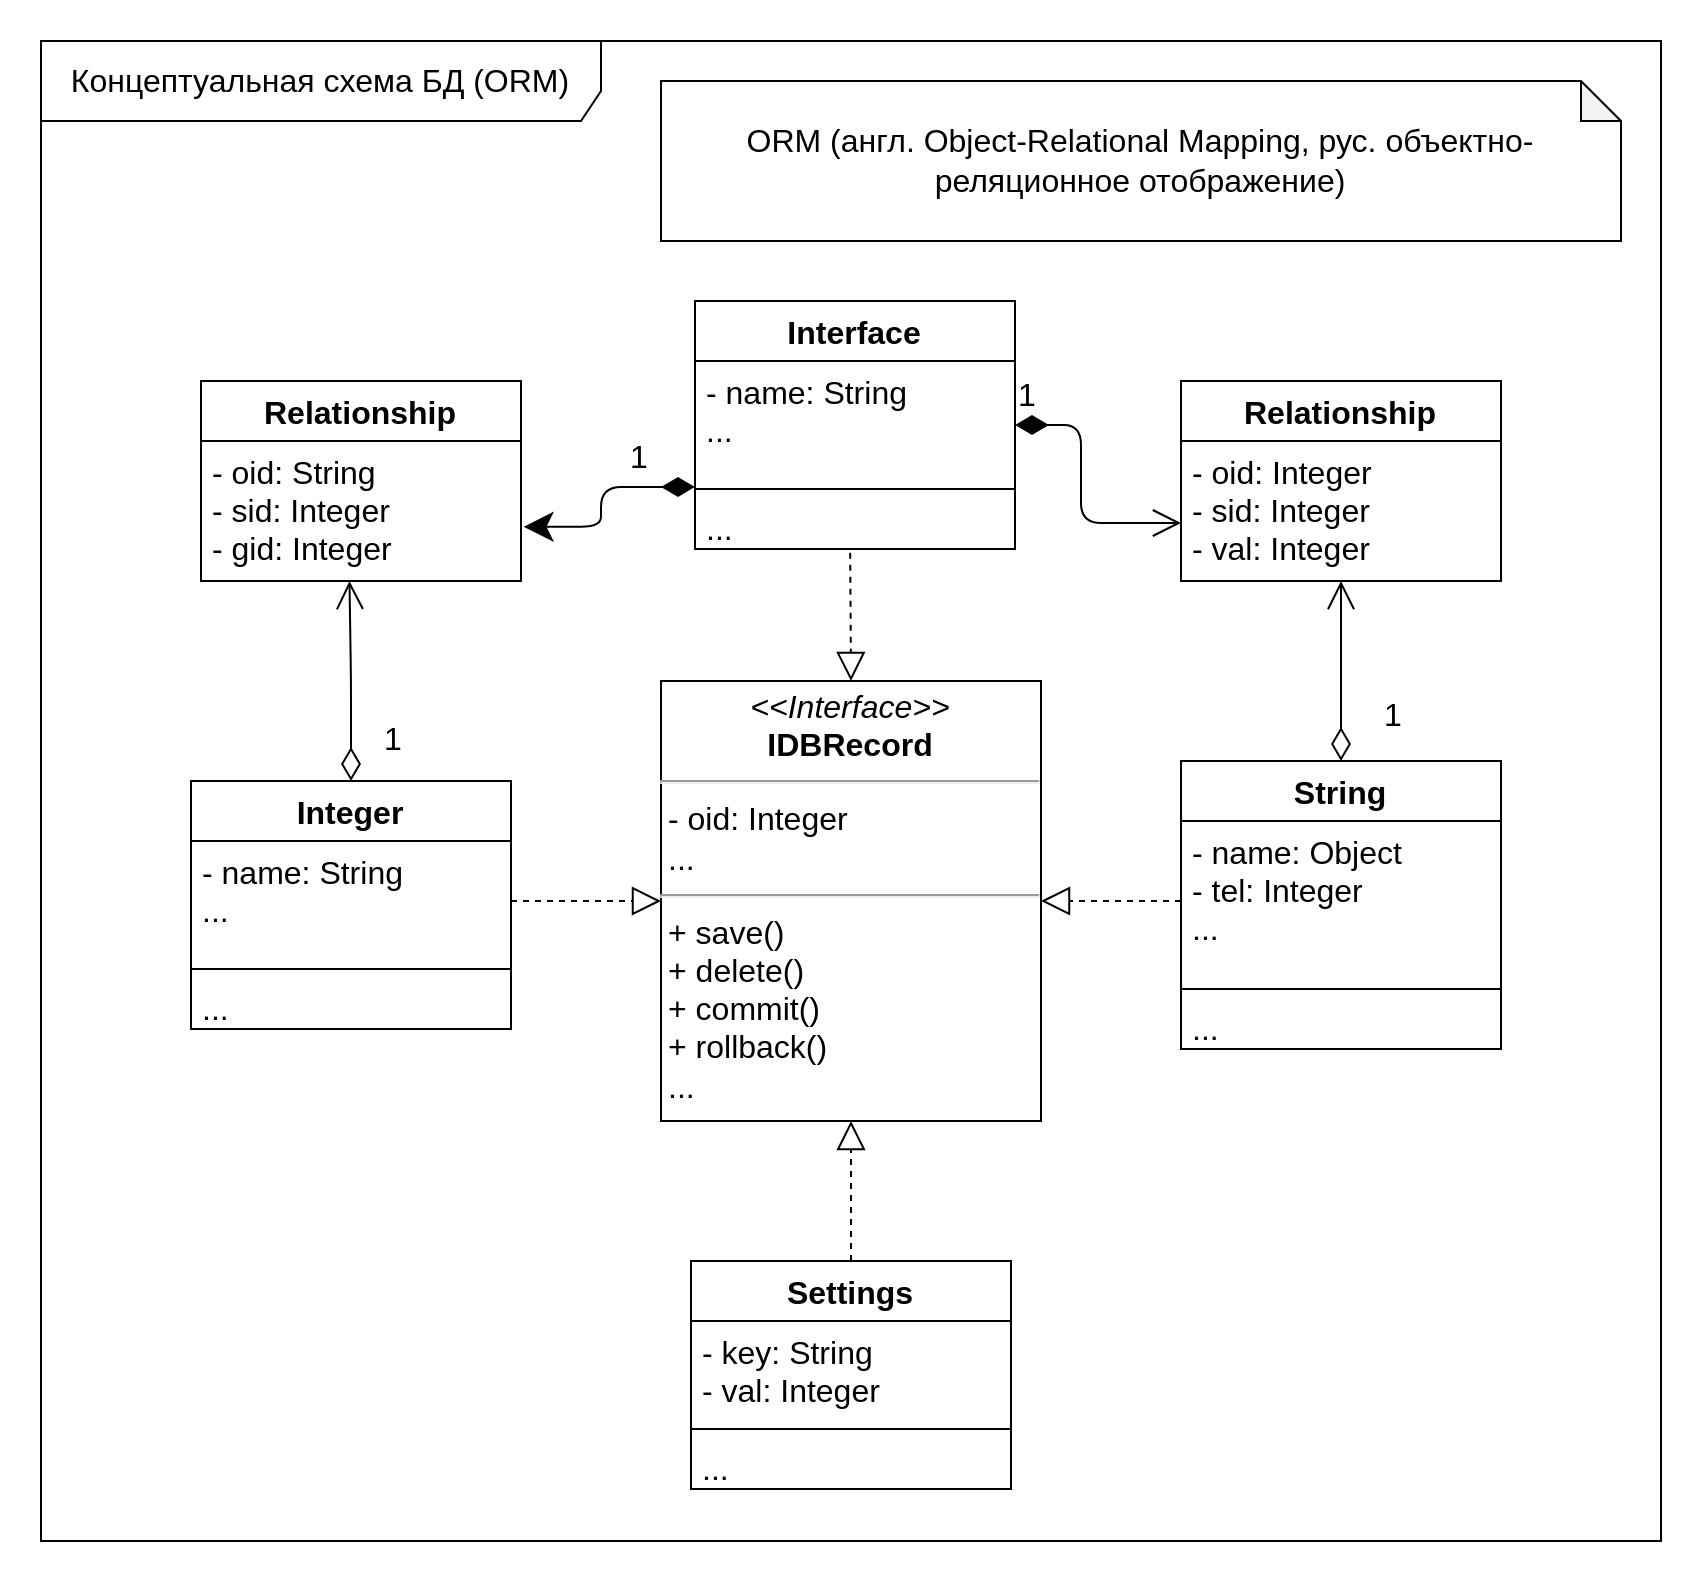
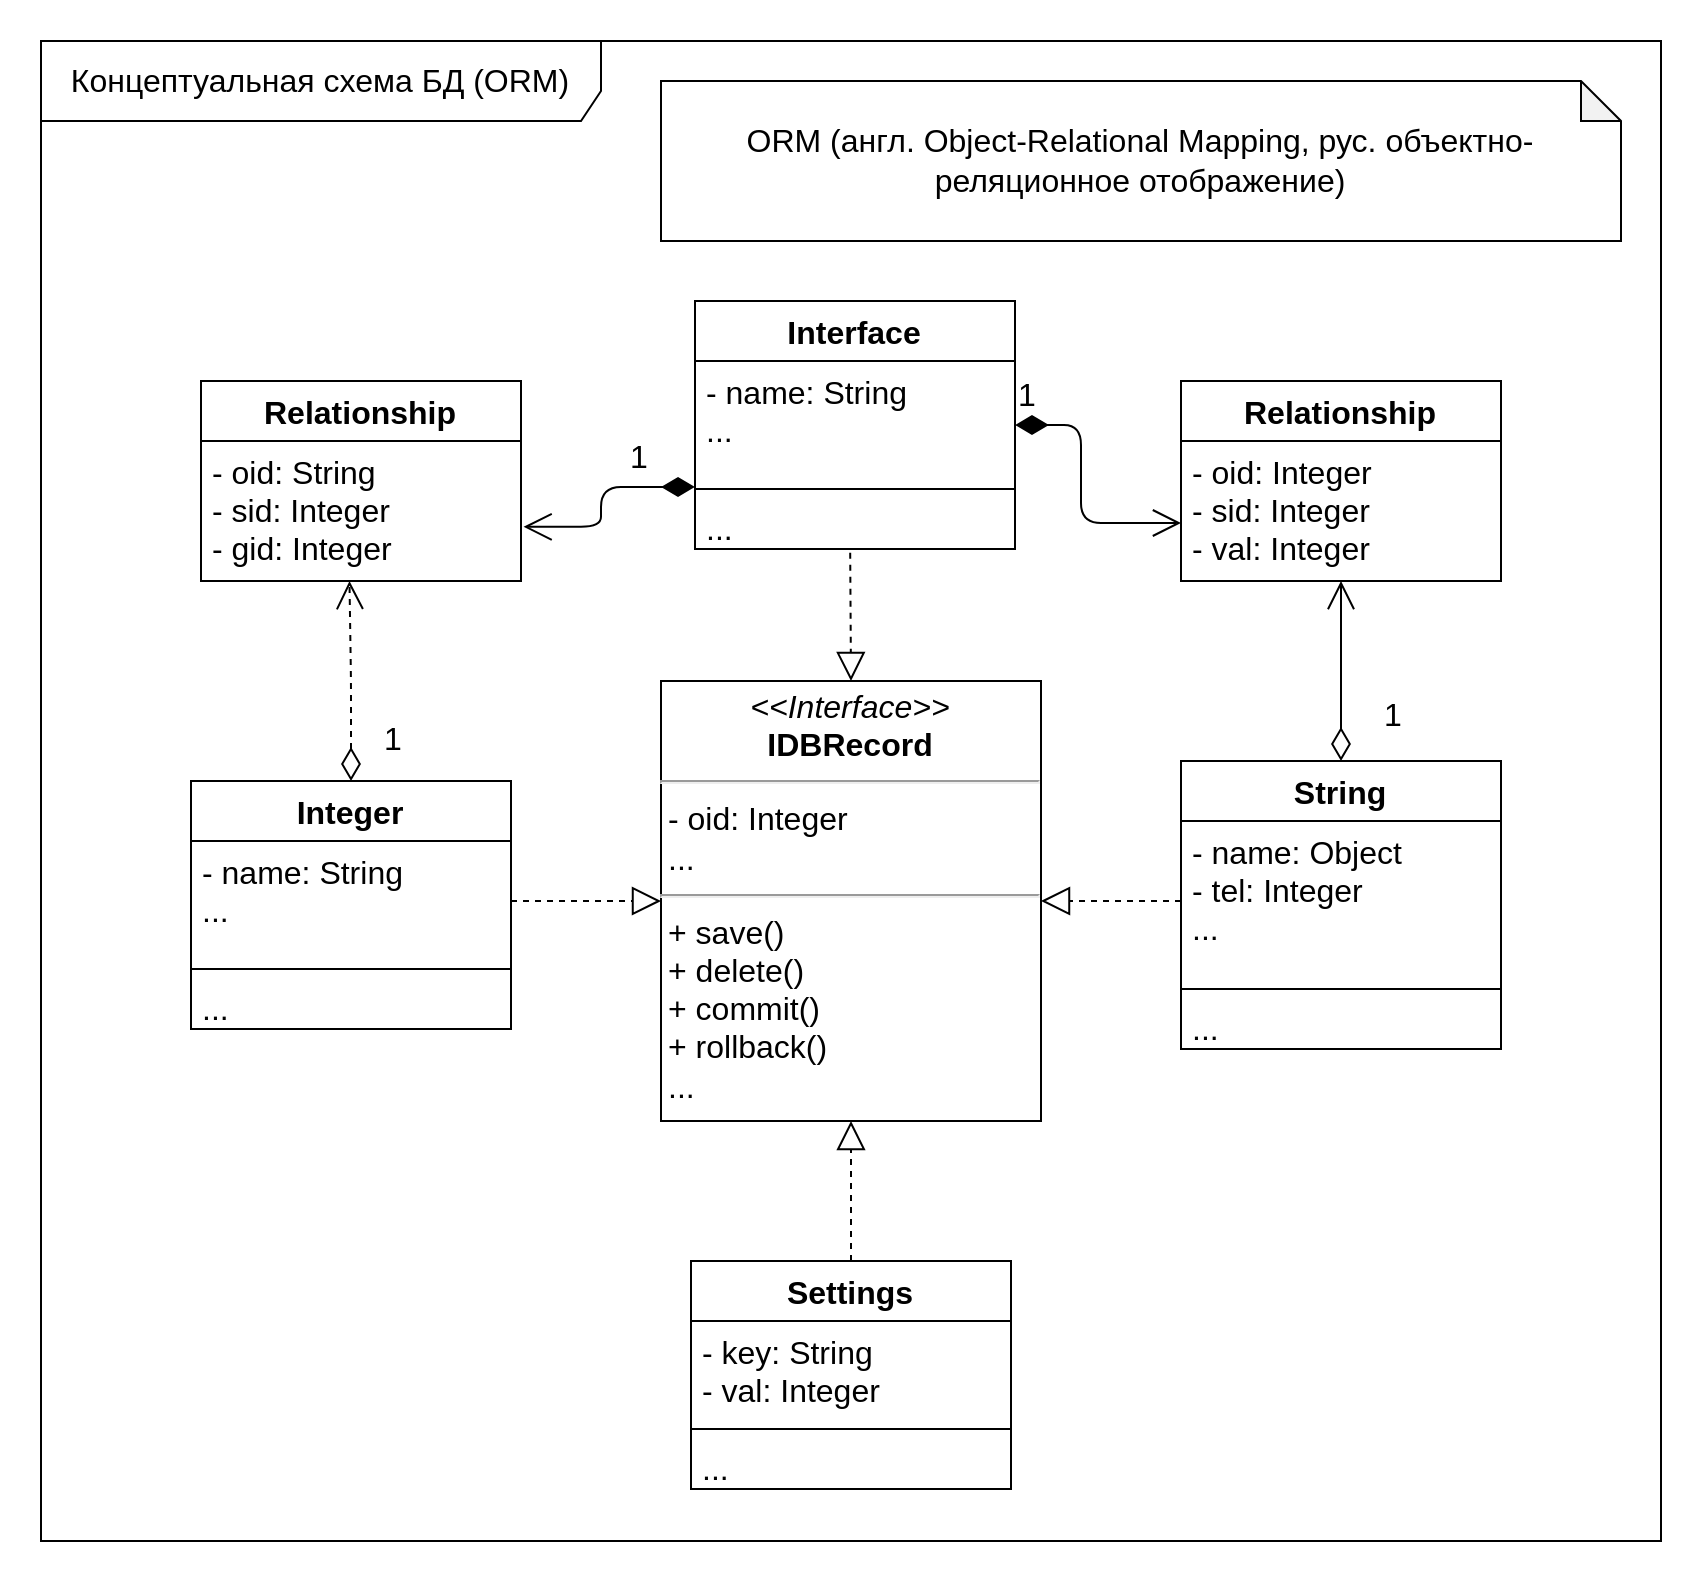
(547, 527) -> (539, 527)
(351, 665) -> (351, 665)
